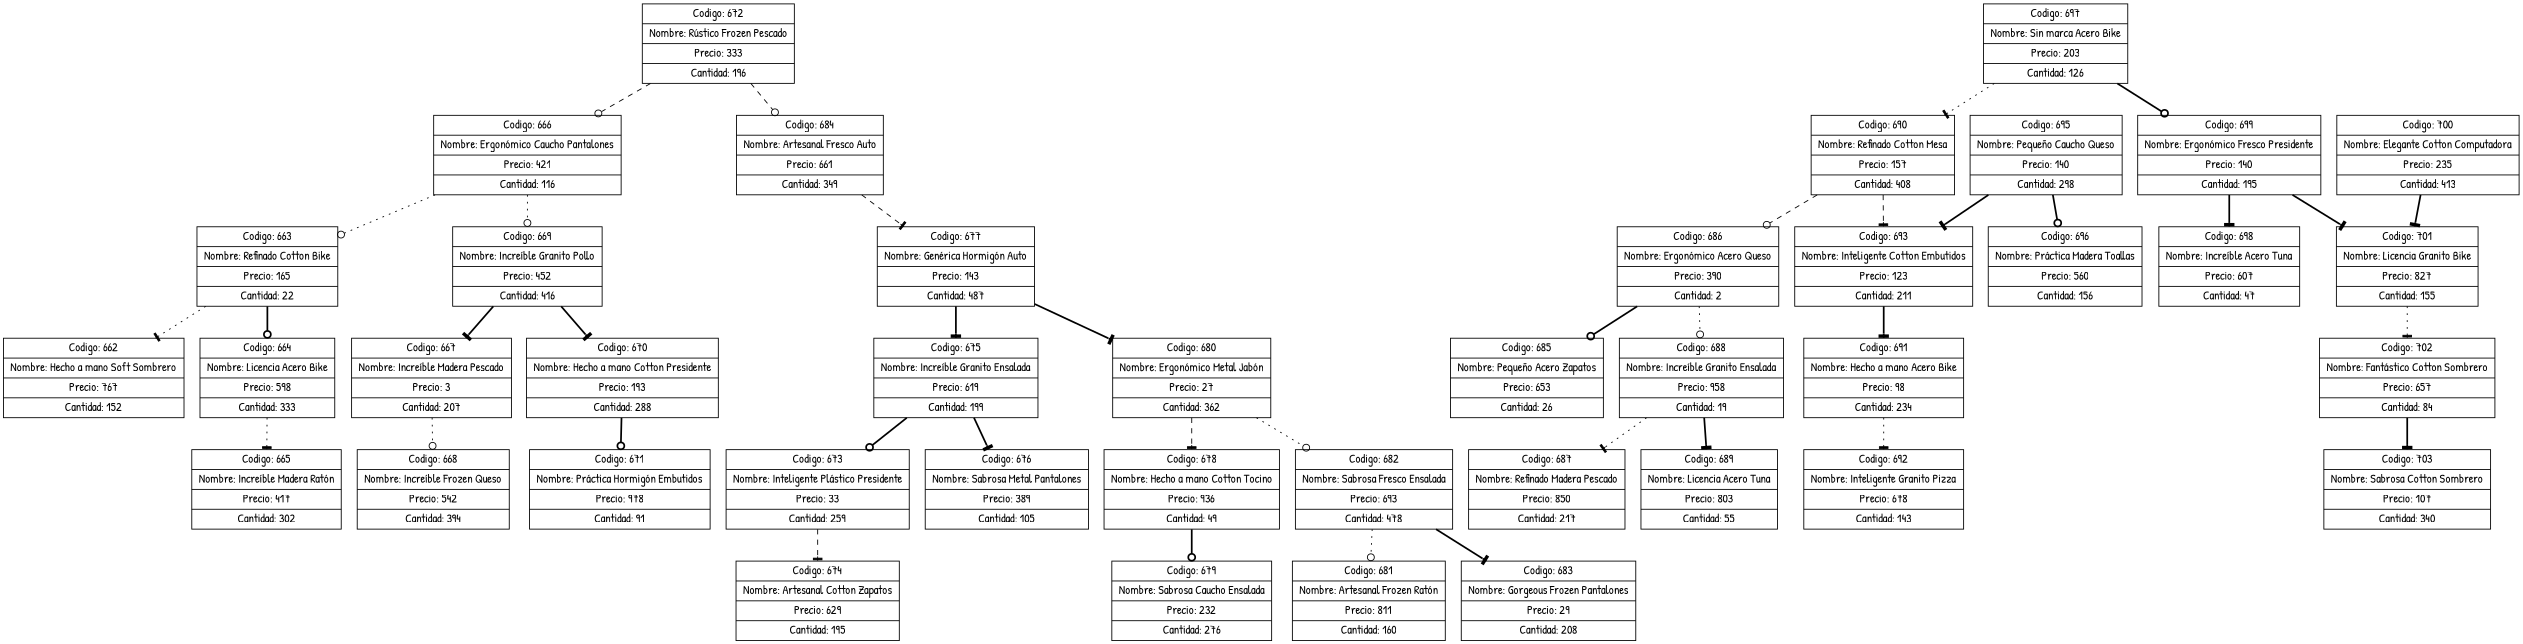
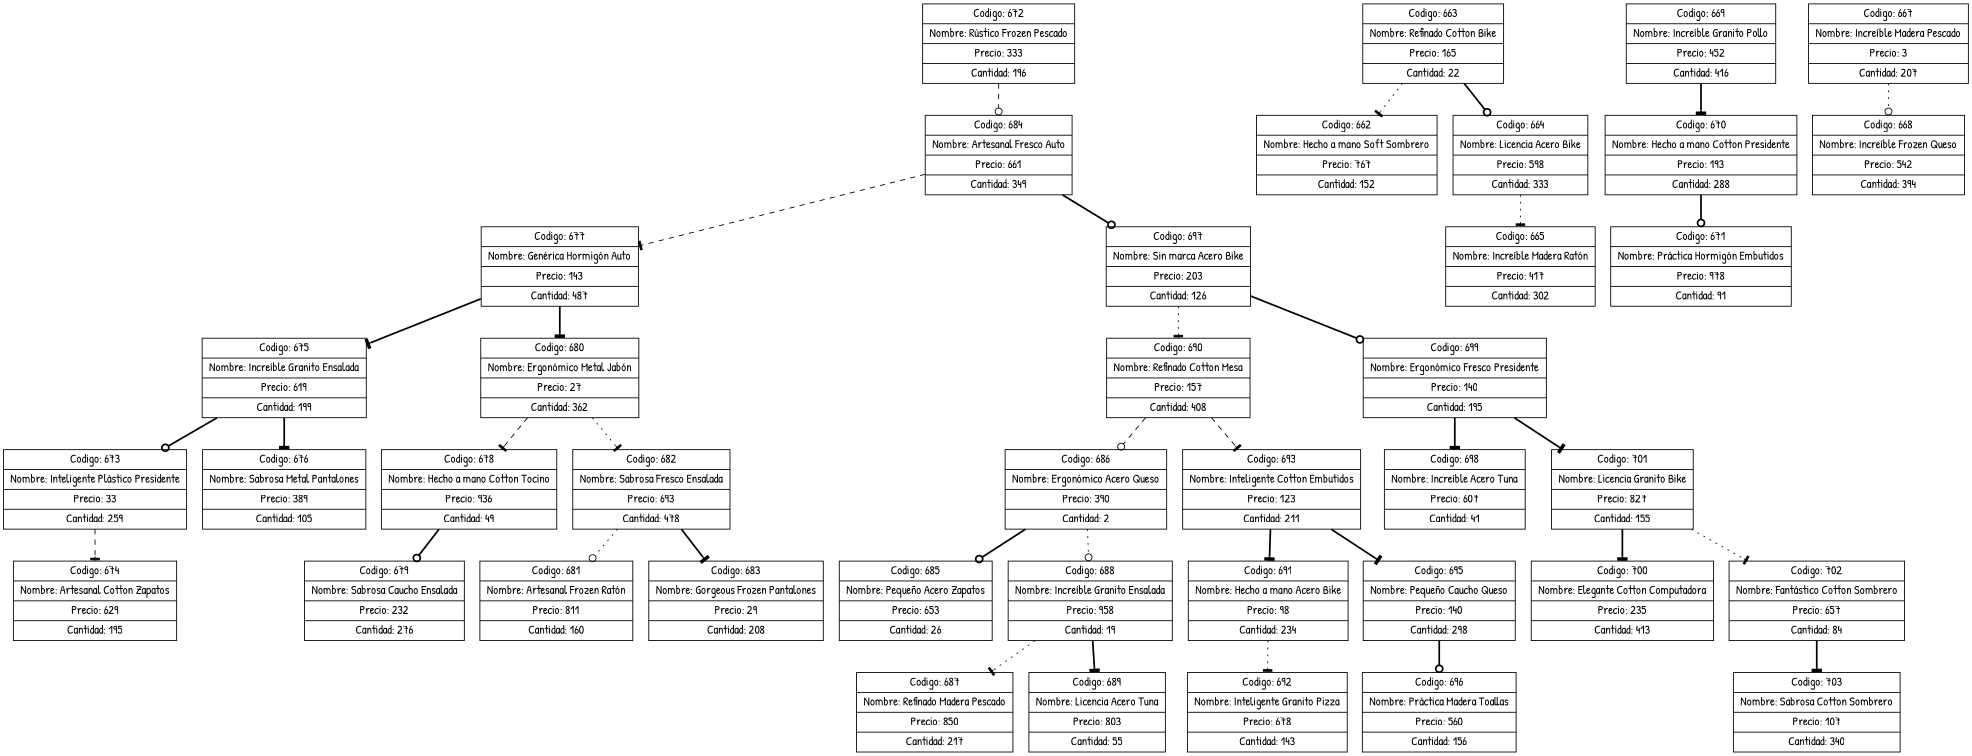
(527, 155) -> none
(2418, 208) -> (1622, 543)
none -> (1085, 209)
(1967, 210) -> (1354, 544)
(2229, 296) -> (1455, 519)
(481, 320) -> none
(1280, 432) -> (604, 432)
